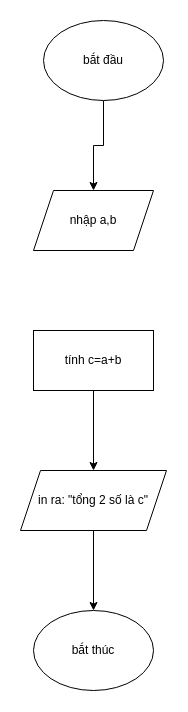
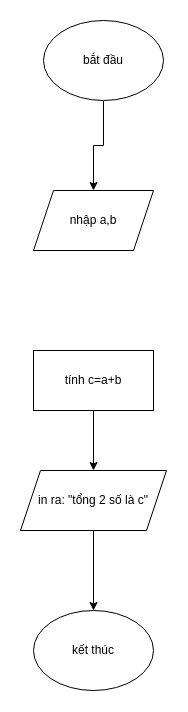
(94, 361) -> (94, 381)
(94, 651) -> (94, 651)
